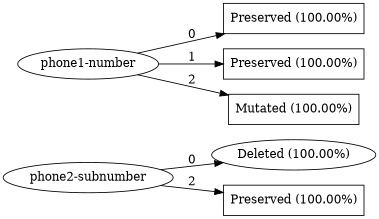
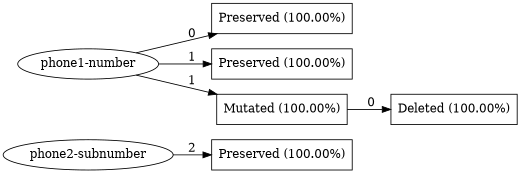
(192, 80) -> (192, 81)
(294, 155) -> (454, 109)
(188, 167) -> (365, 109)
